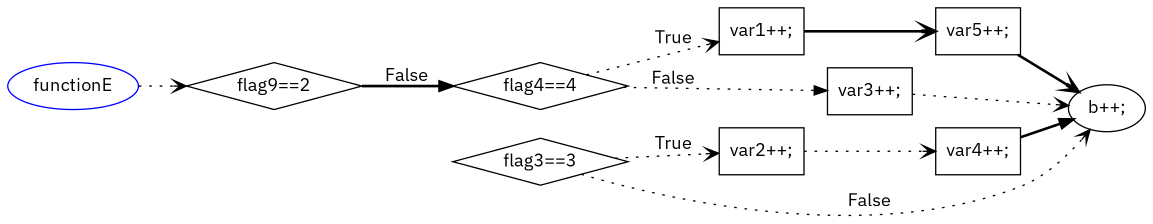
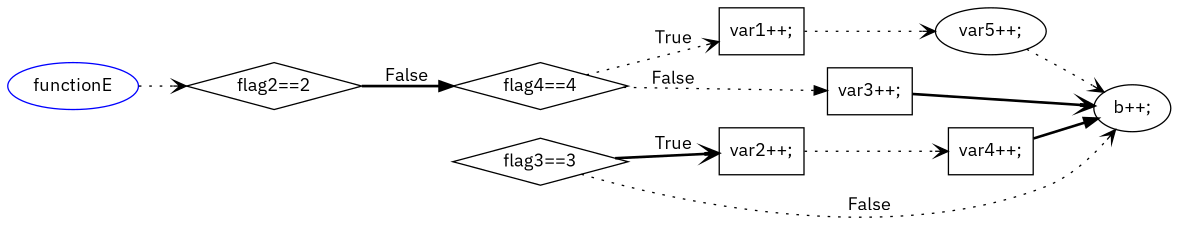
(863, 31) -> (863, 31)
(978, 31) -> (991, 31)
(1043, 70) -> (1060, 67)
(274, 86) -> (274, 86)
(984, 99) -> (997, 99)
(660, 156) -> (660, 156)
